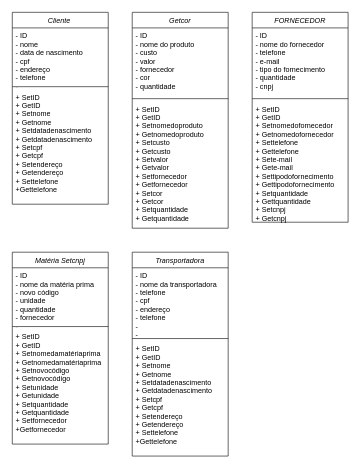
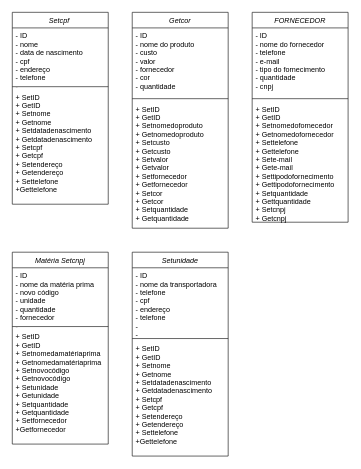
(60, 20) -> (60, 20)
(180, 260) -> (180, 260)
